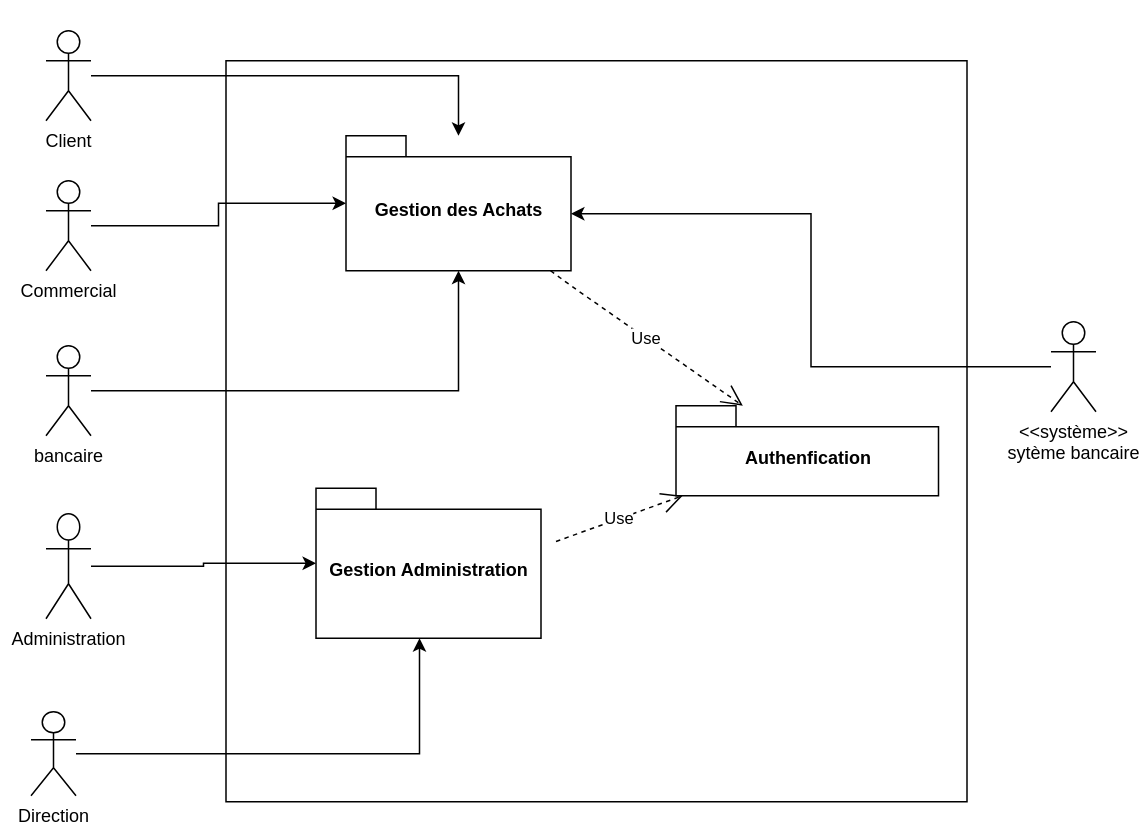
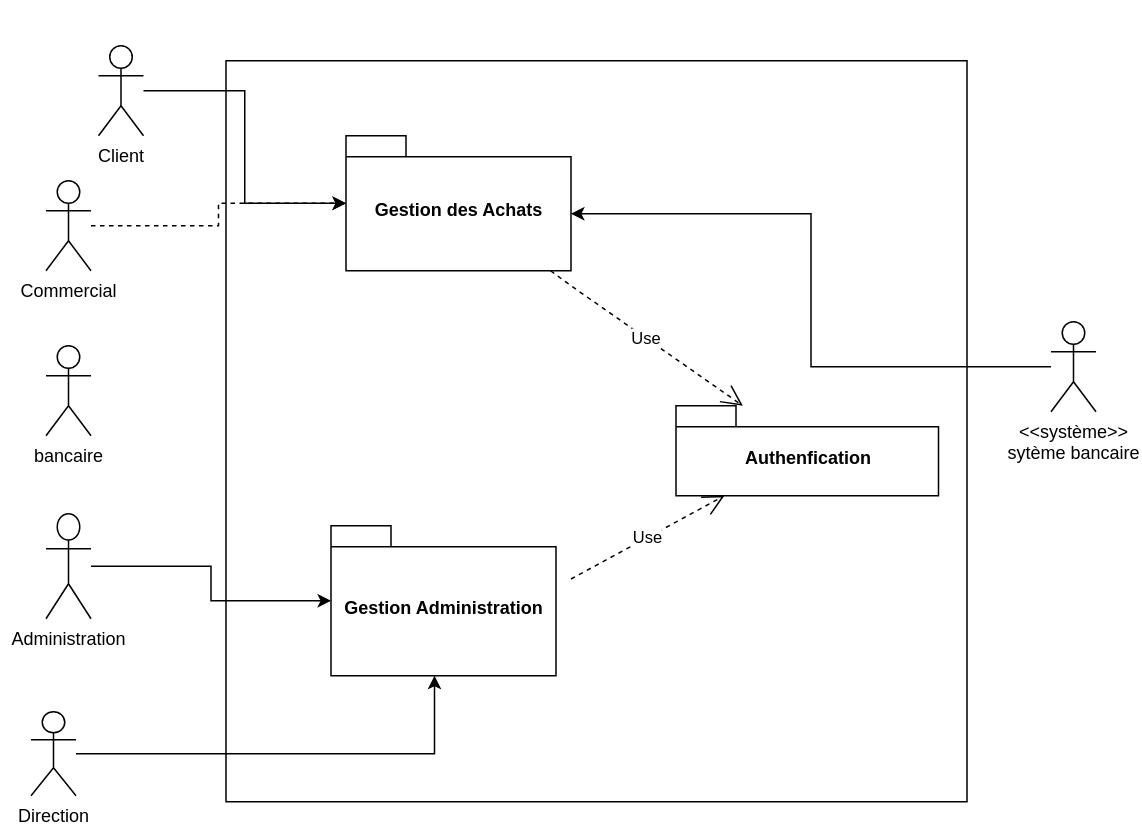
(68, 76) -> (121, 91)
(179, 226) -> (179, 226)
(329, 391) -> none
(428, 563) -> (443, 601)
